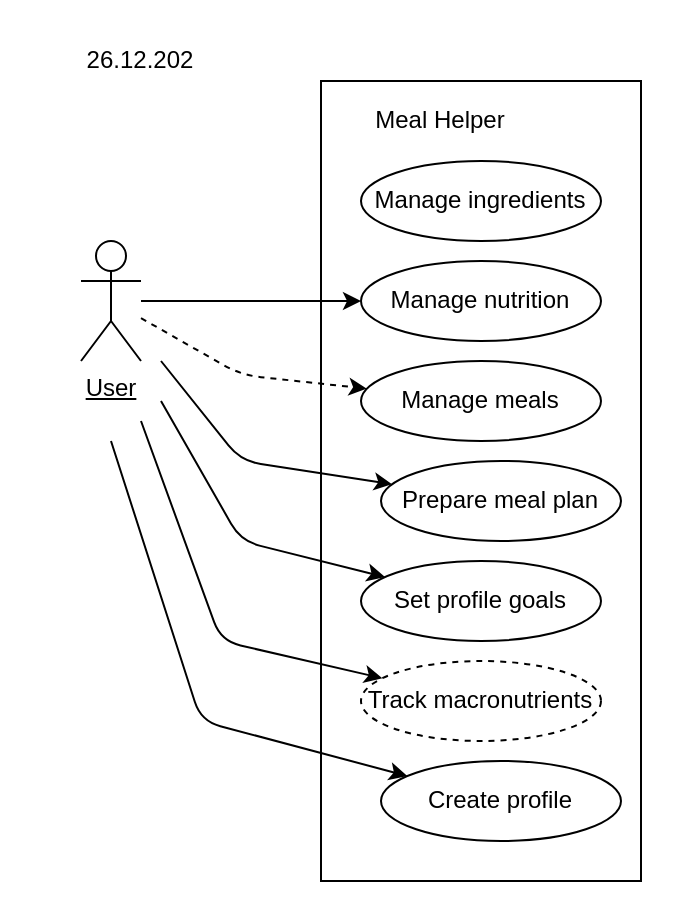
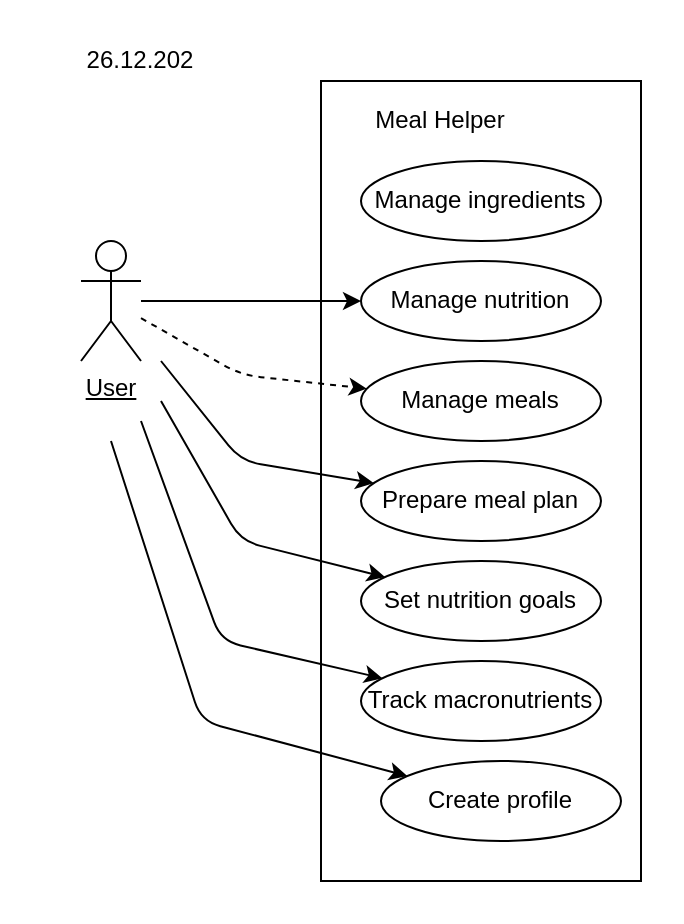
(501, 501) -> (481, 501)
(481, 601) -> (481, 601)
(481, 701) -> (481, 701)
